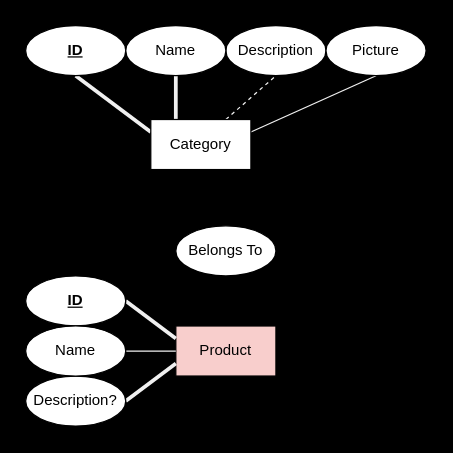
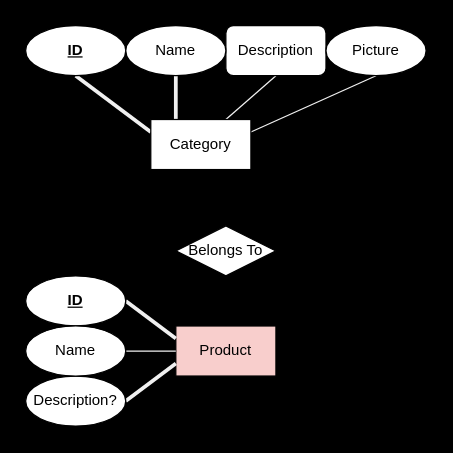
(276, 51) -> (276, 51)
(251, 97) -> (251, 97)
(226, 226) -> (226, 226)
(226, 251) -> (226, 251)
